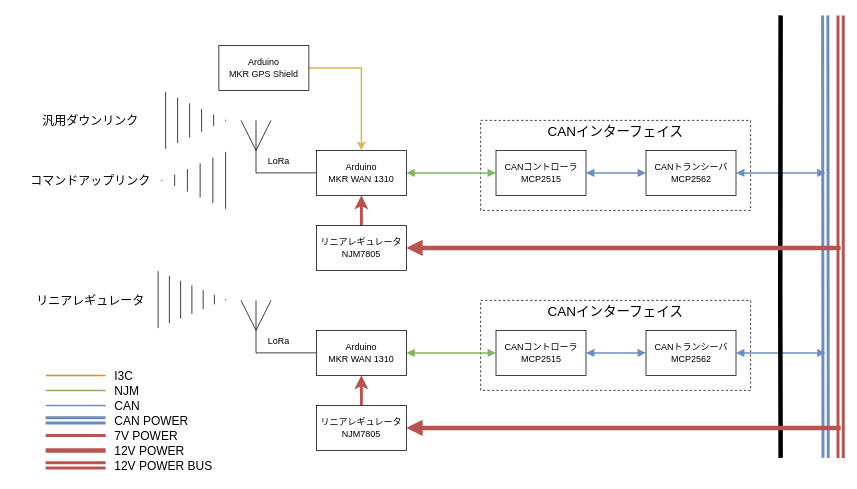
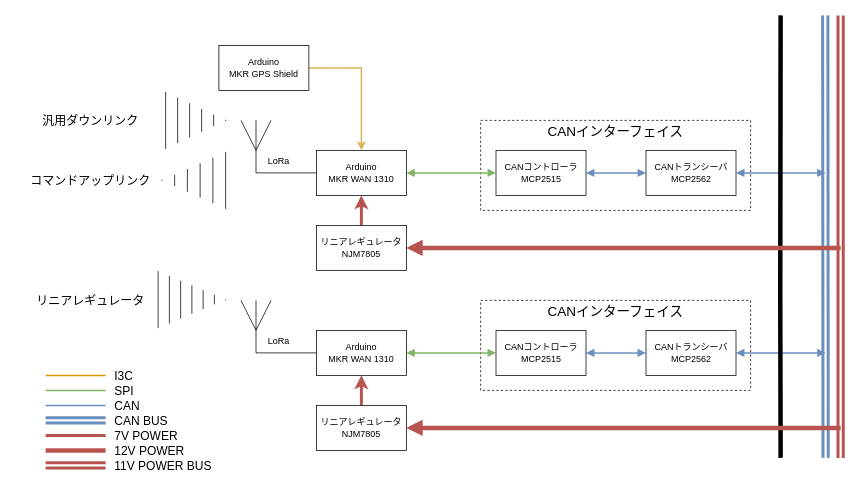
(124, 390) -> (124, 390)
(143, 420) -> (136, 420)
(155, 465) -> (155, 465)
